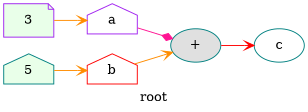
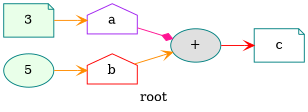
(29, 20) -> (29, 20)
(279, 45) -> (279, 45)
(29, 71) -> (29, 71)
